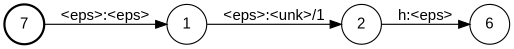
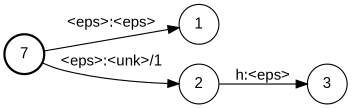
(269, 24) -> (104, 78)
(490, 24) -> (327, 84)
